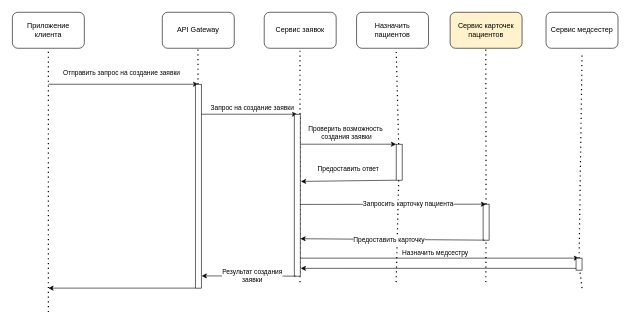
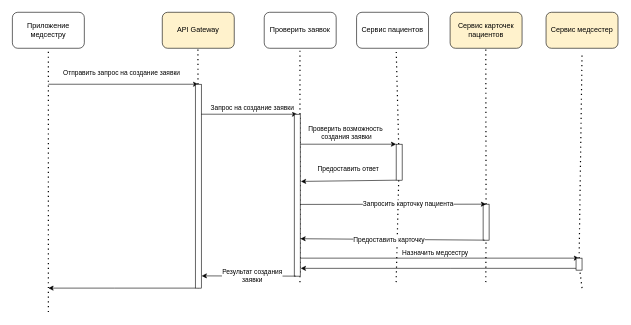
(48, 30) -> (48, 30)
(198, 30) -> (198, 30)
(300, 30) -> (300, 30)
(393, 30) -> (393, 30)
(582, 30) -> (582, 30)
